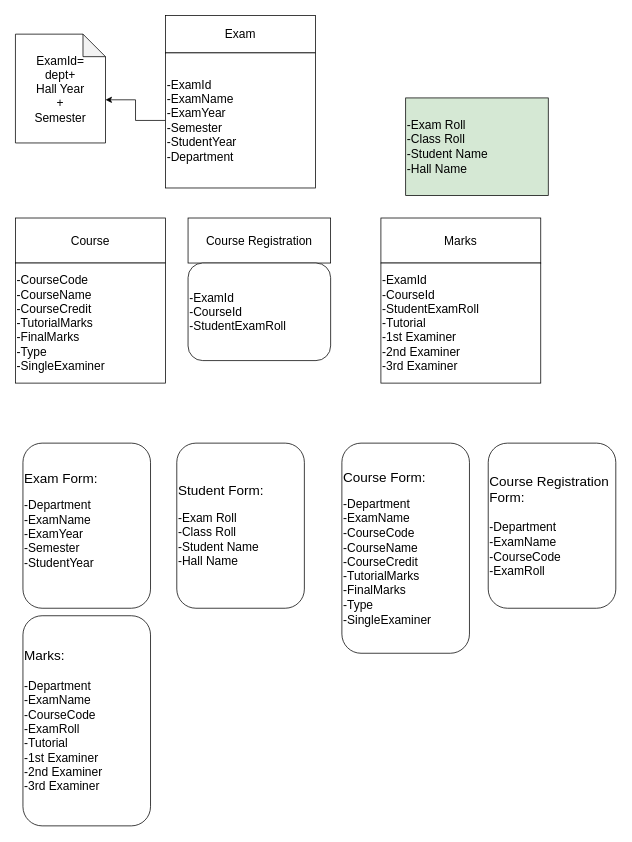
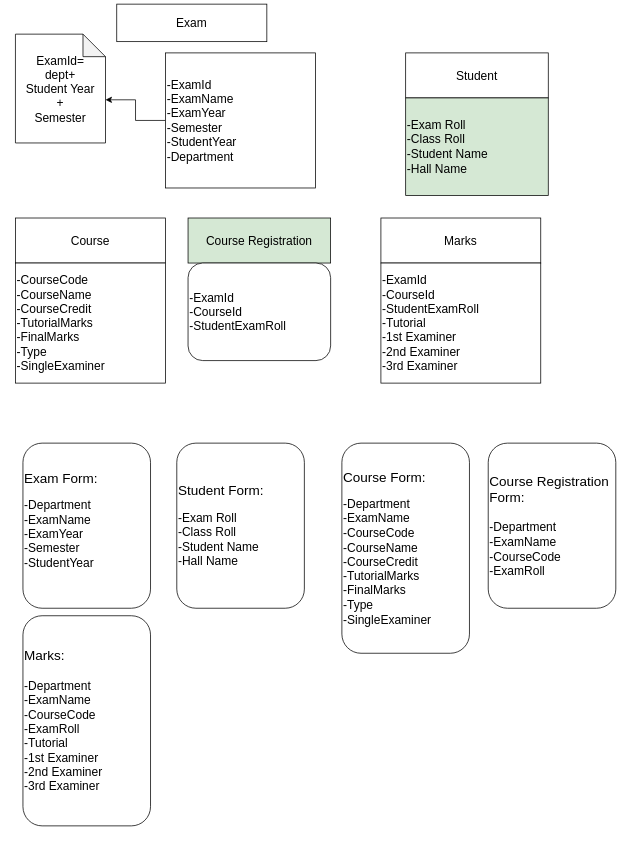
(240, 34) -> (192, 23)
none -> (477, 75)
(60, 89) -> (60, 89)
(259, 240) -> (259, 240)
